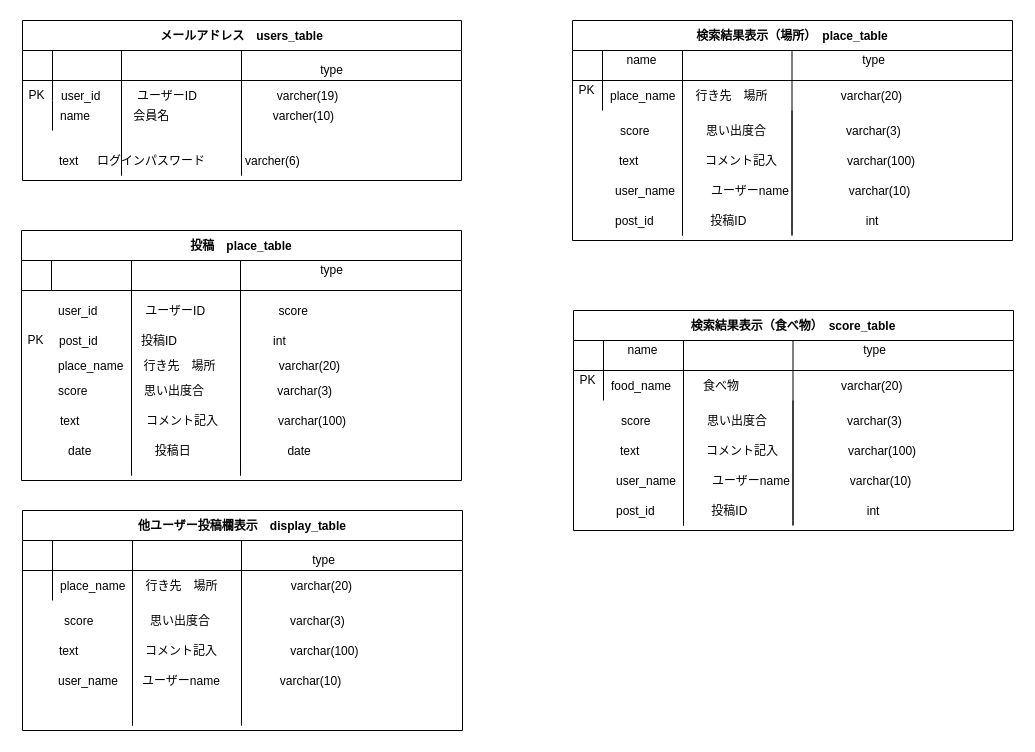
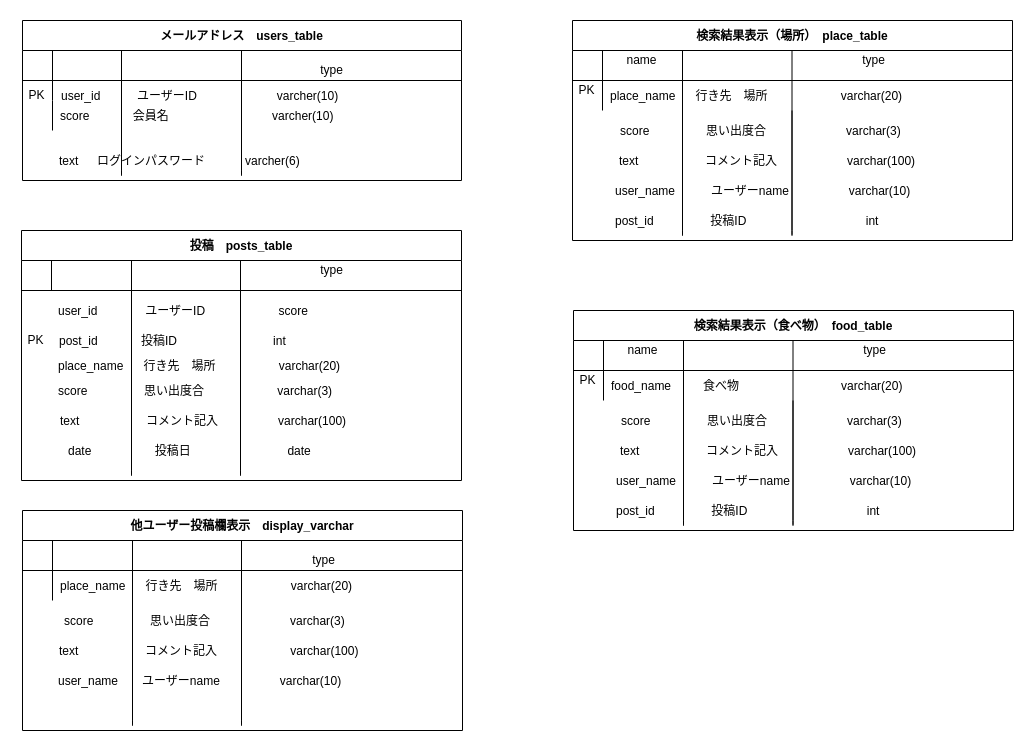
(242, 96) -> (242, 96)
(243, 116) -> (247, 116)
(241, 246) -> (241, 246)
(793, 326) -> (793, 326)
(242, 526) -> (242, 526)
